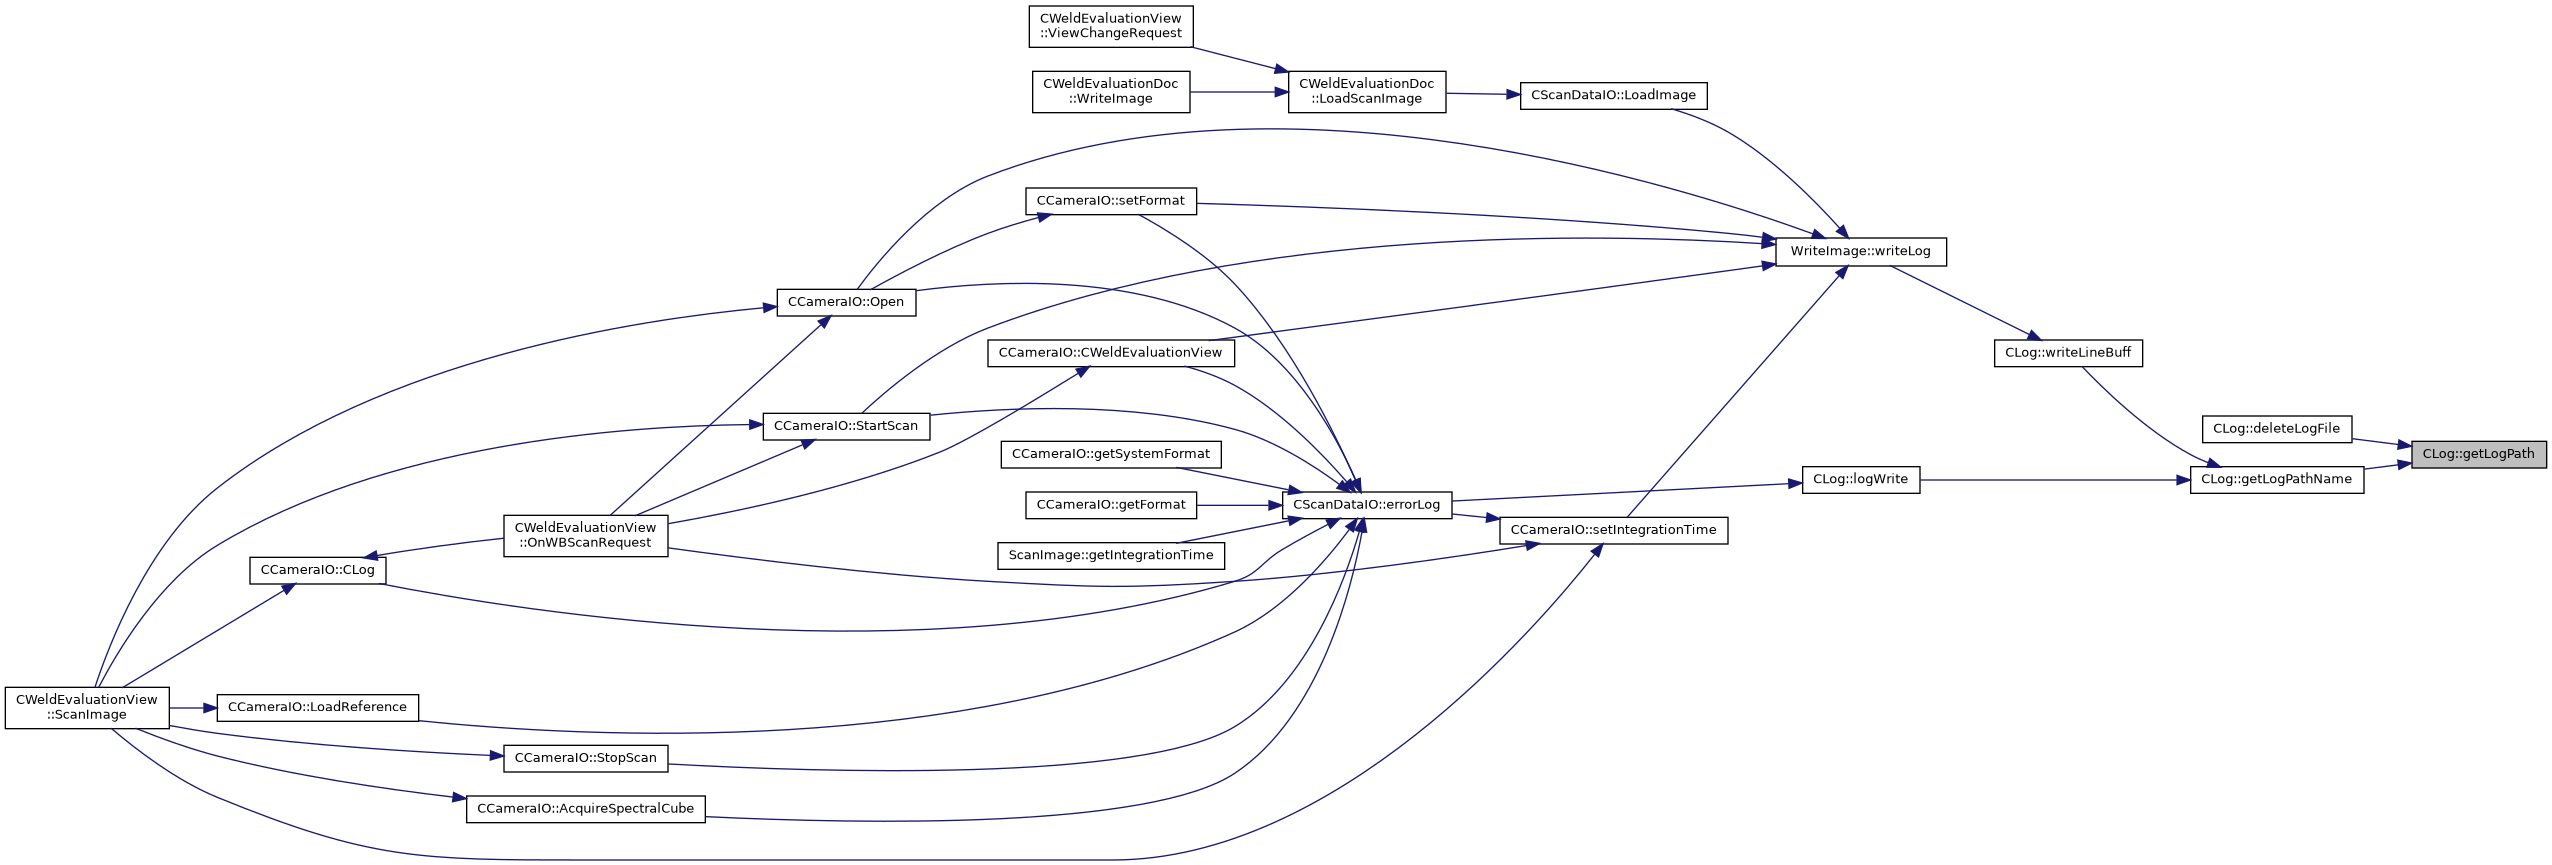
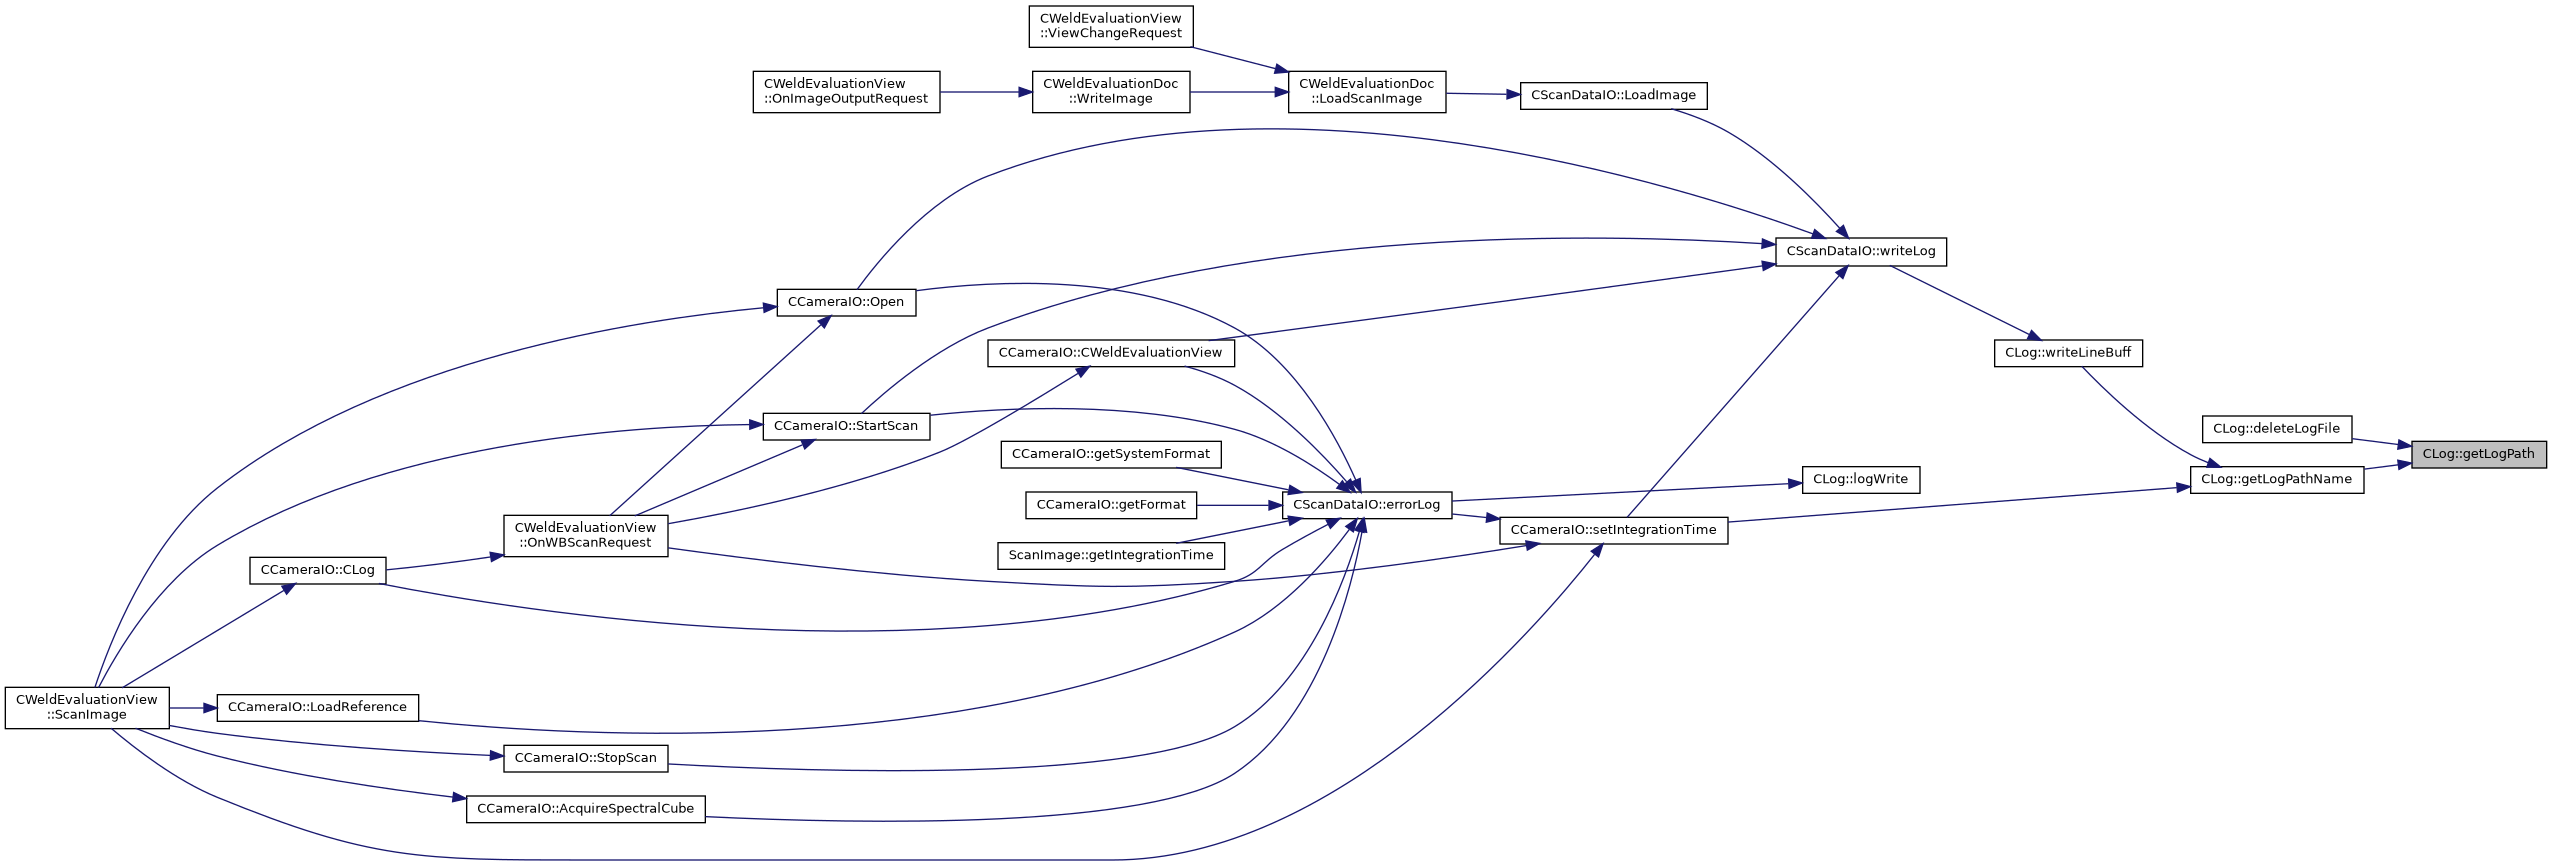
none -> (847, 92)
(1111, 201) -> none
(1861, 252) -> (1861, 252)
(2049, 480) -> (1952, 505)
(440, 546) -> (438, 564)
